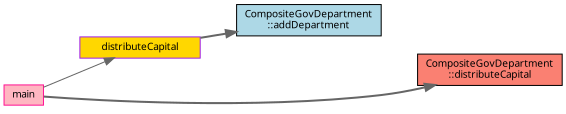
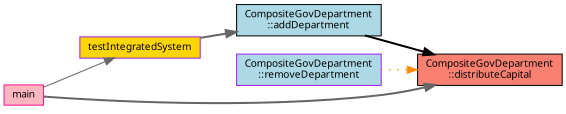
none -> (394, 44)
(140, 48) -> (140, 48)
none -> (309, 70)
